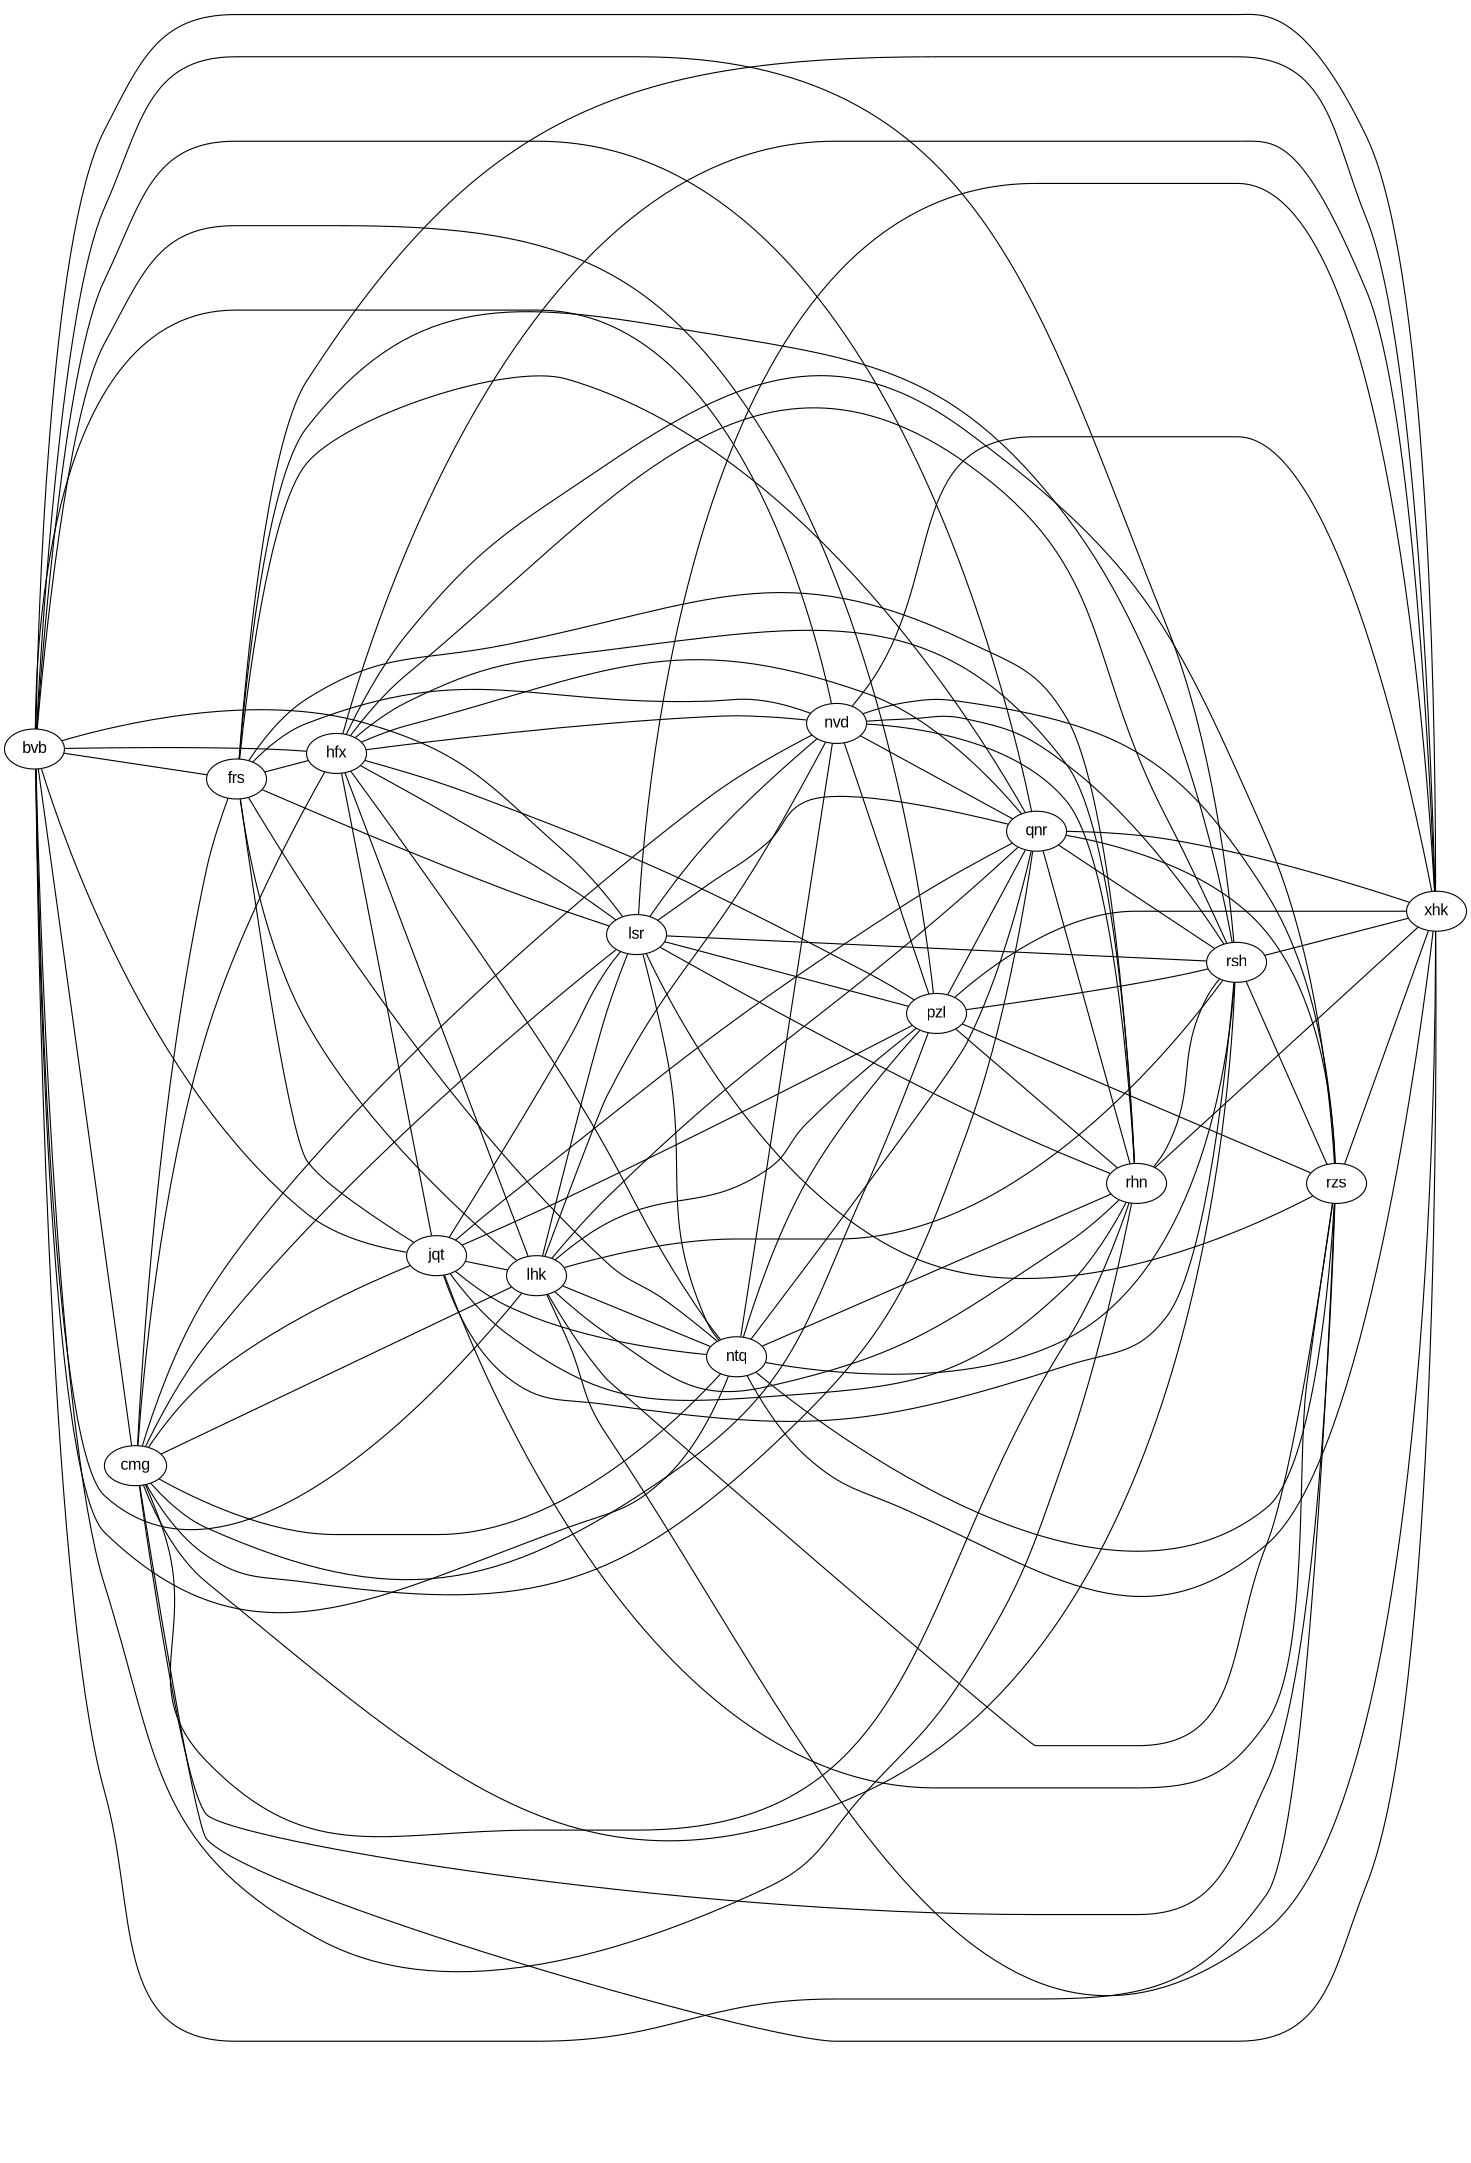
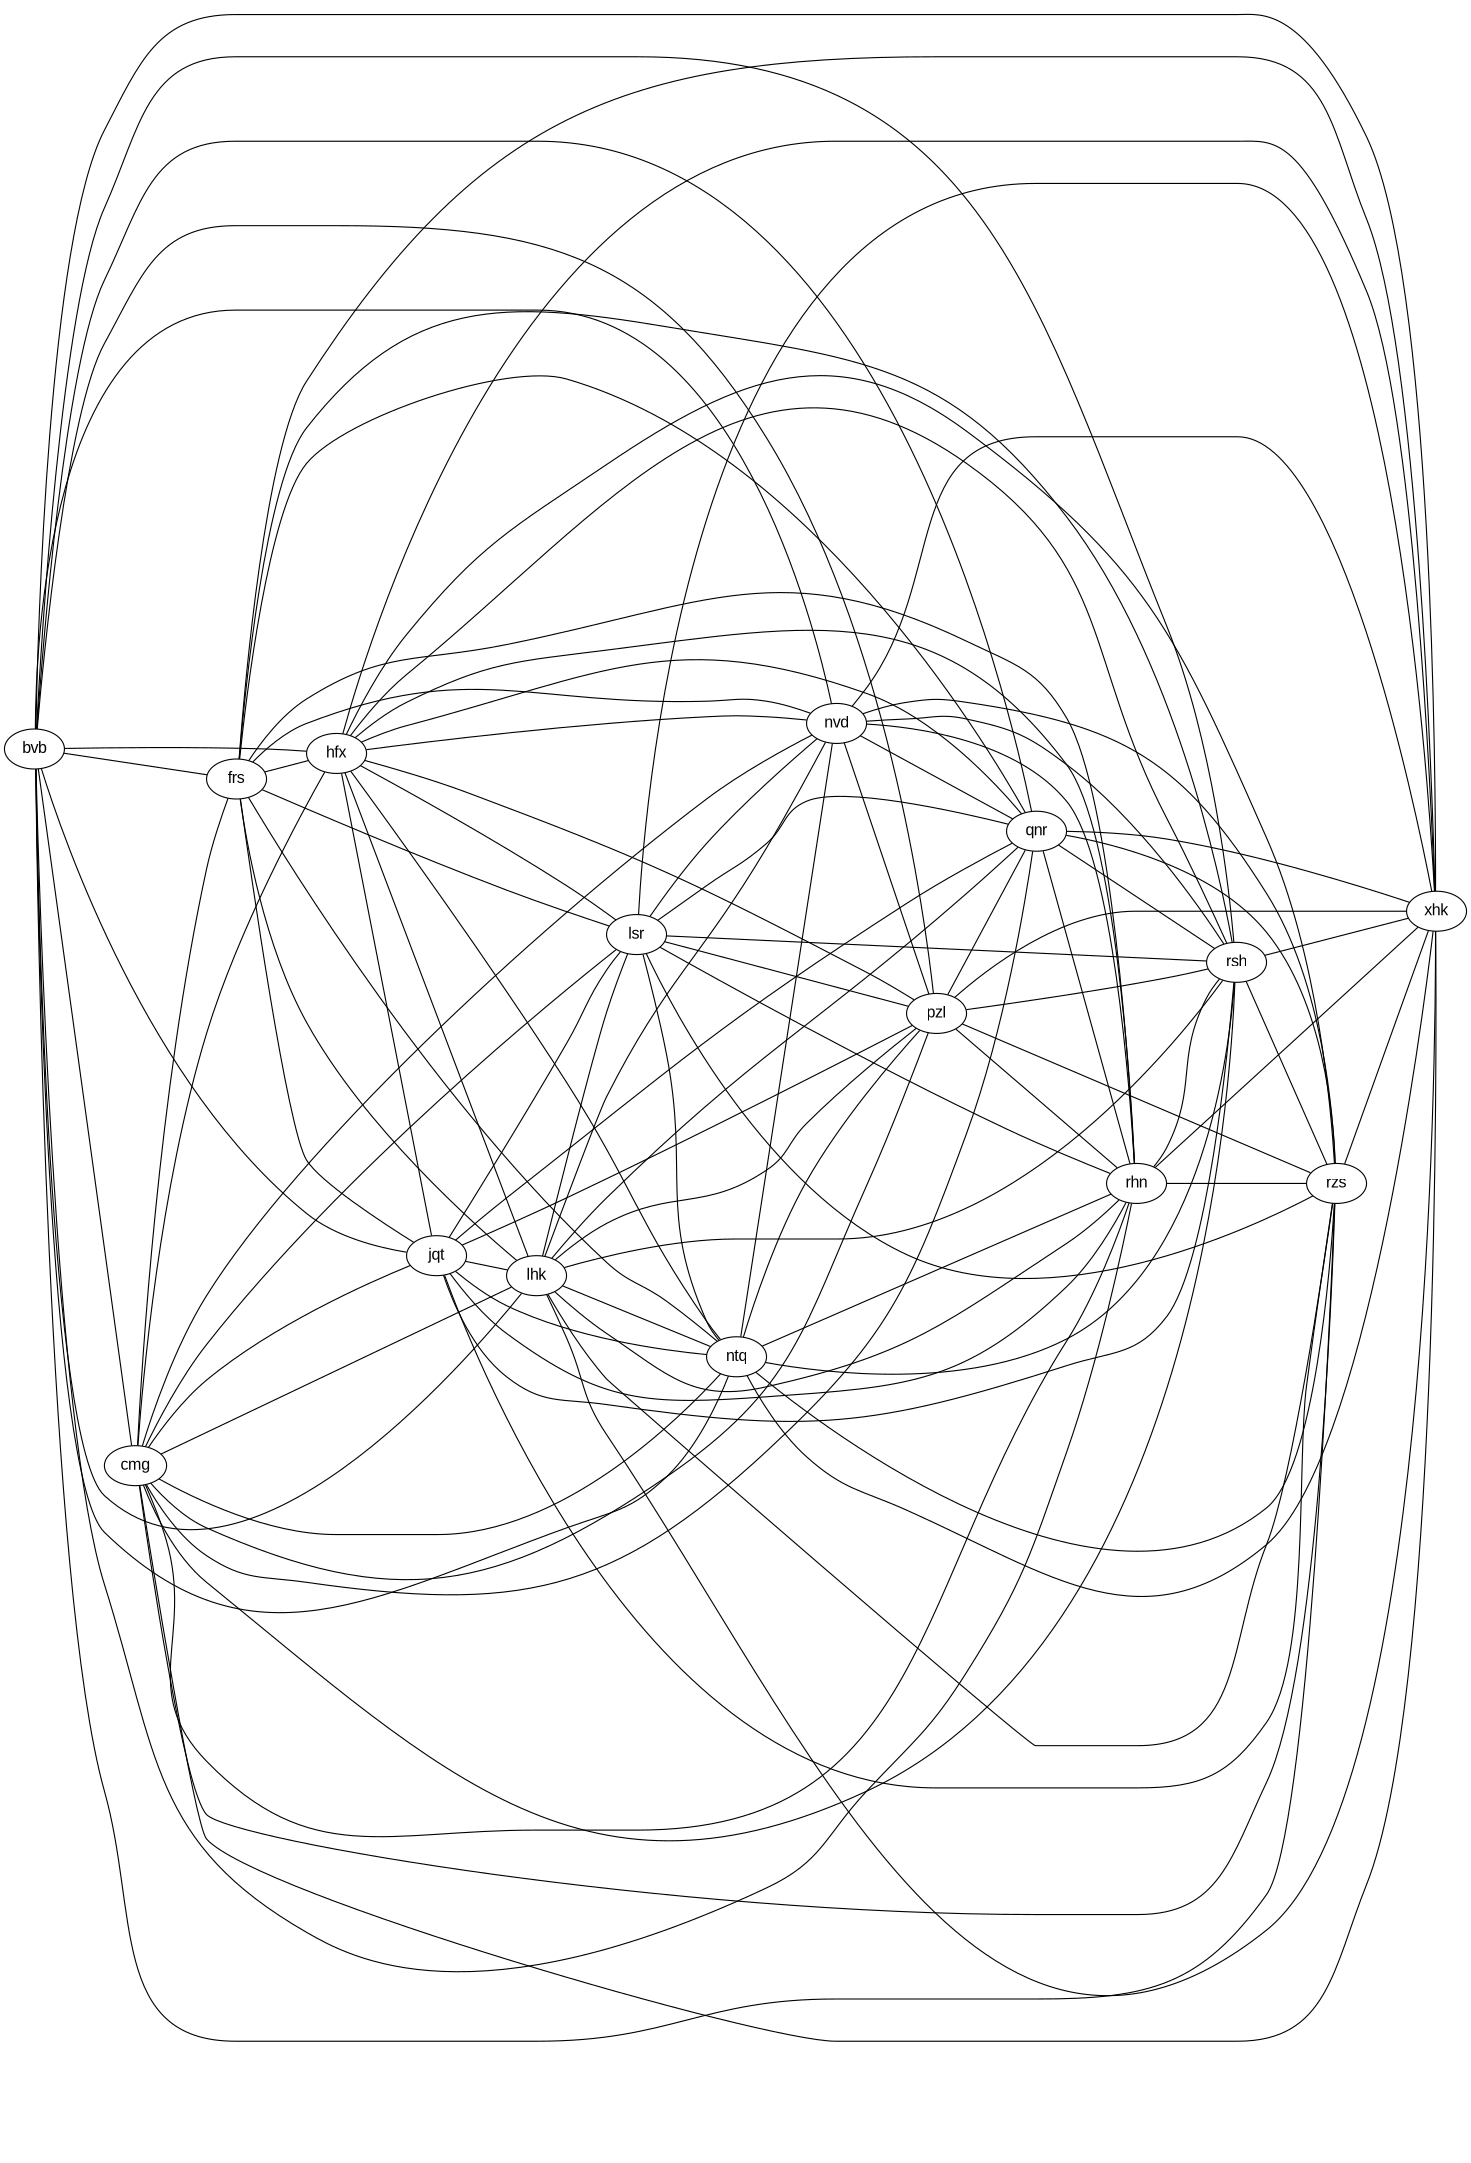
(405, 736) -> none
(921, 1111) -> none
none -> (1237, 1183)
